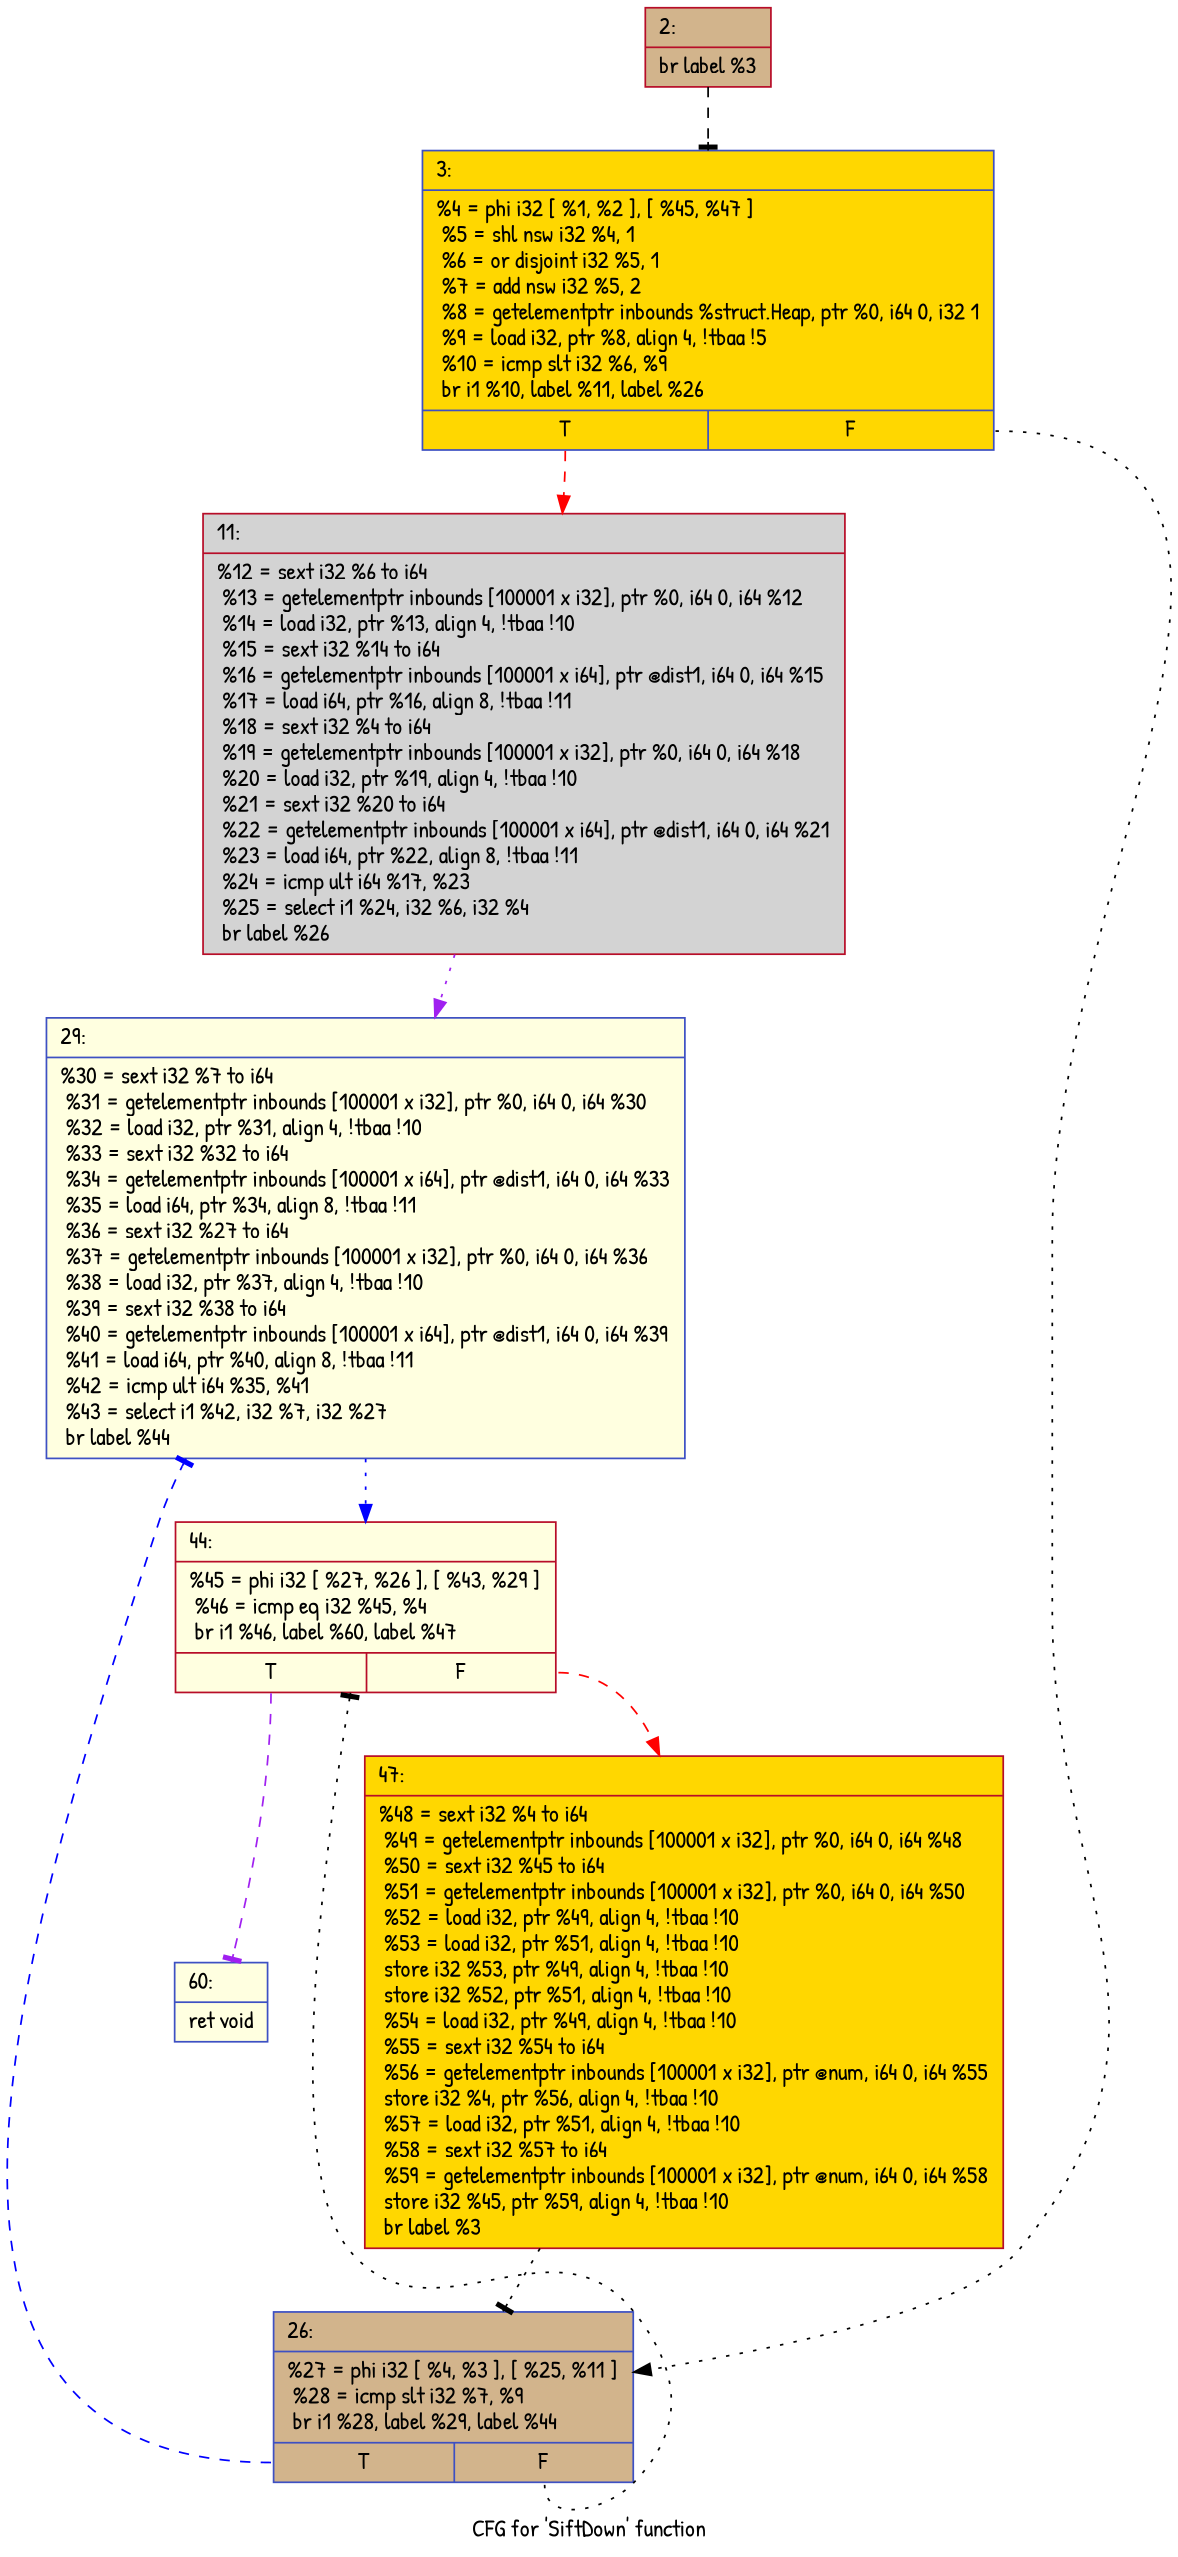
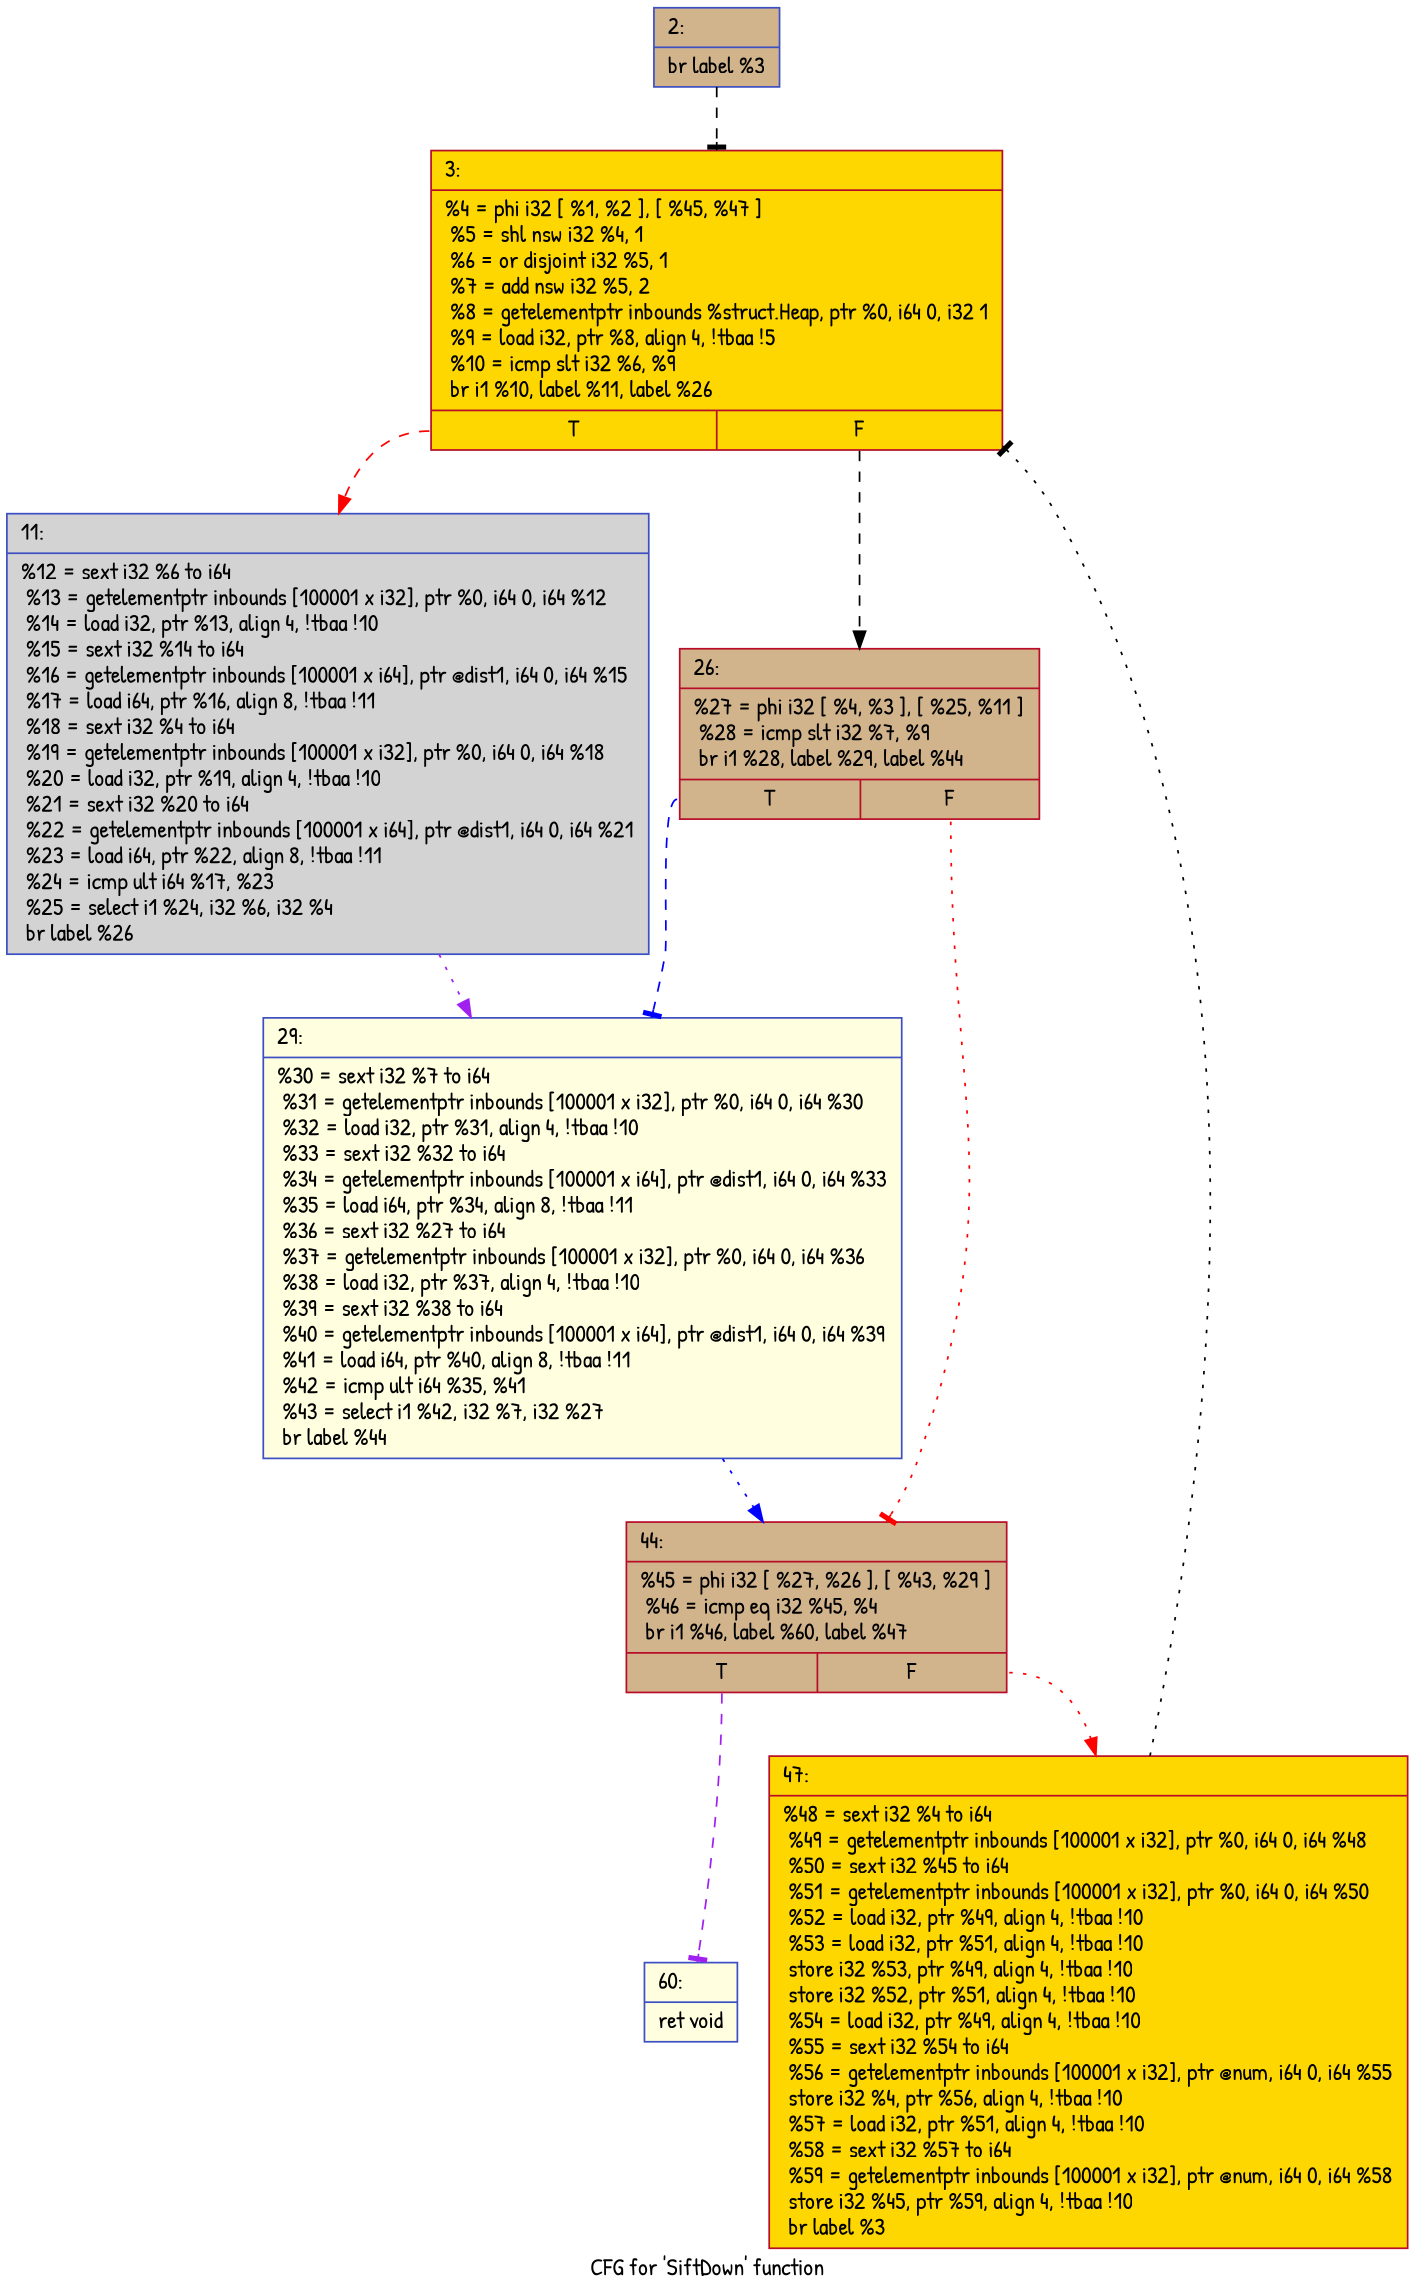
(708, 47) -> (717, 47)
(708, 300) -> (717, 300)
(524, 734) -> (328, 734)
(1052, 1488) -> (860, 541)
(366, 1607) -> (817, 1607)
(615, 1691) -> (1061, 1691)
(370, 2267) -> (969, 1174)
(517, 2287) -> (1205, 1086)
(453, 2397) -> (860, 734)
